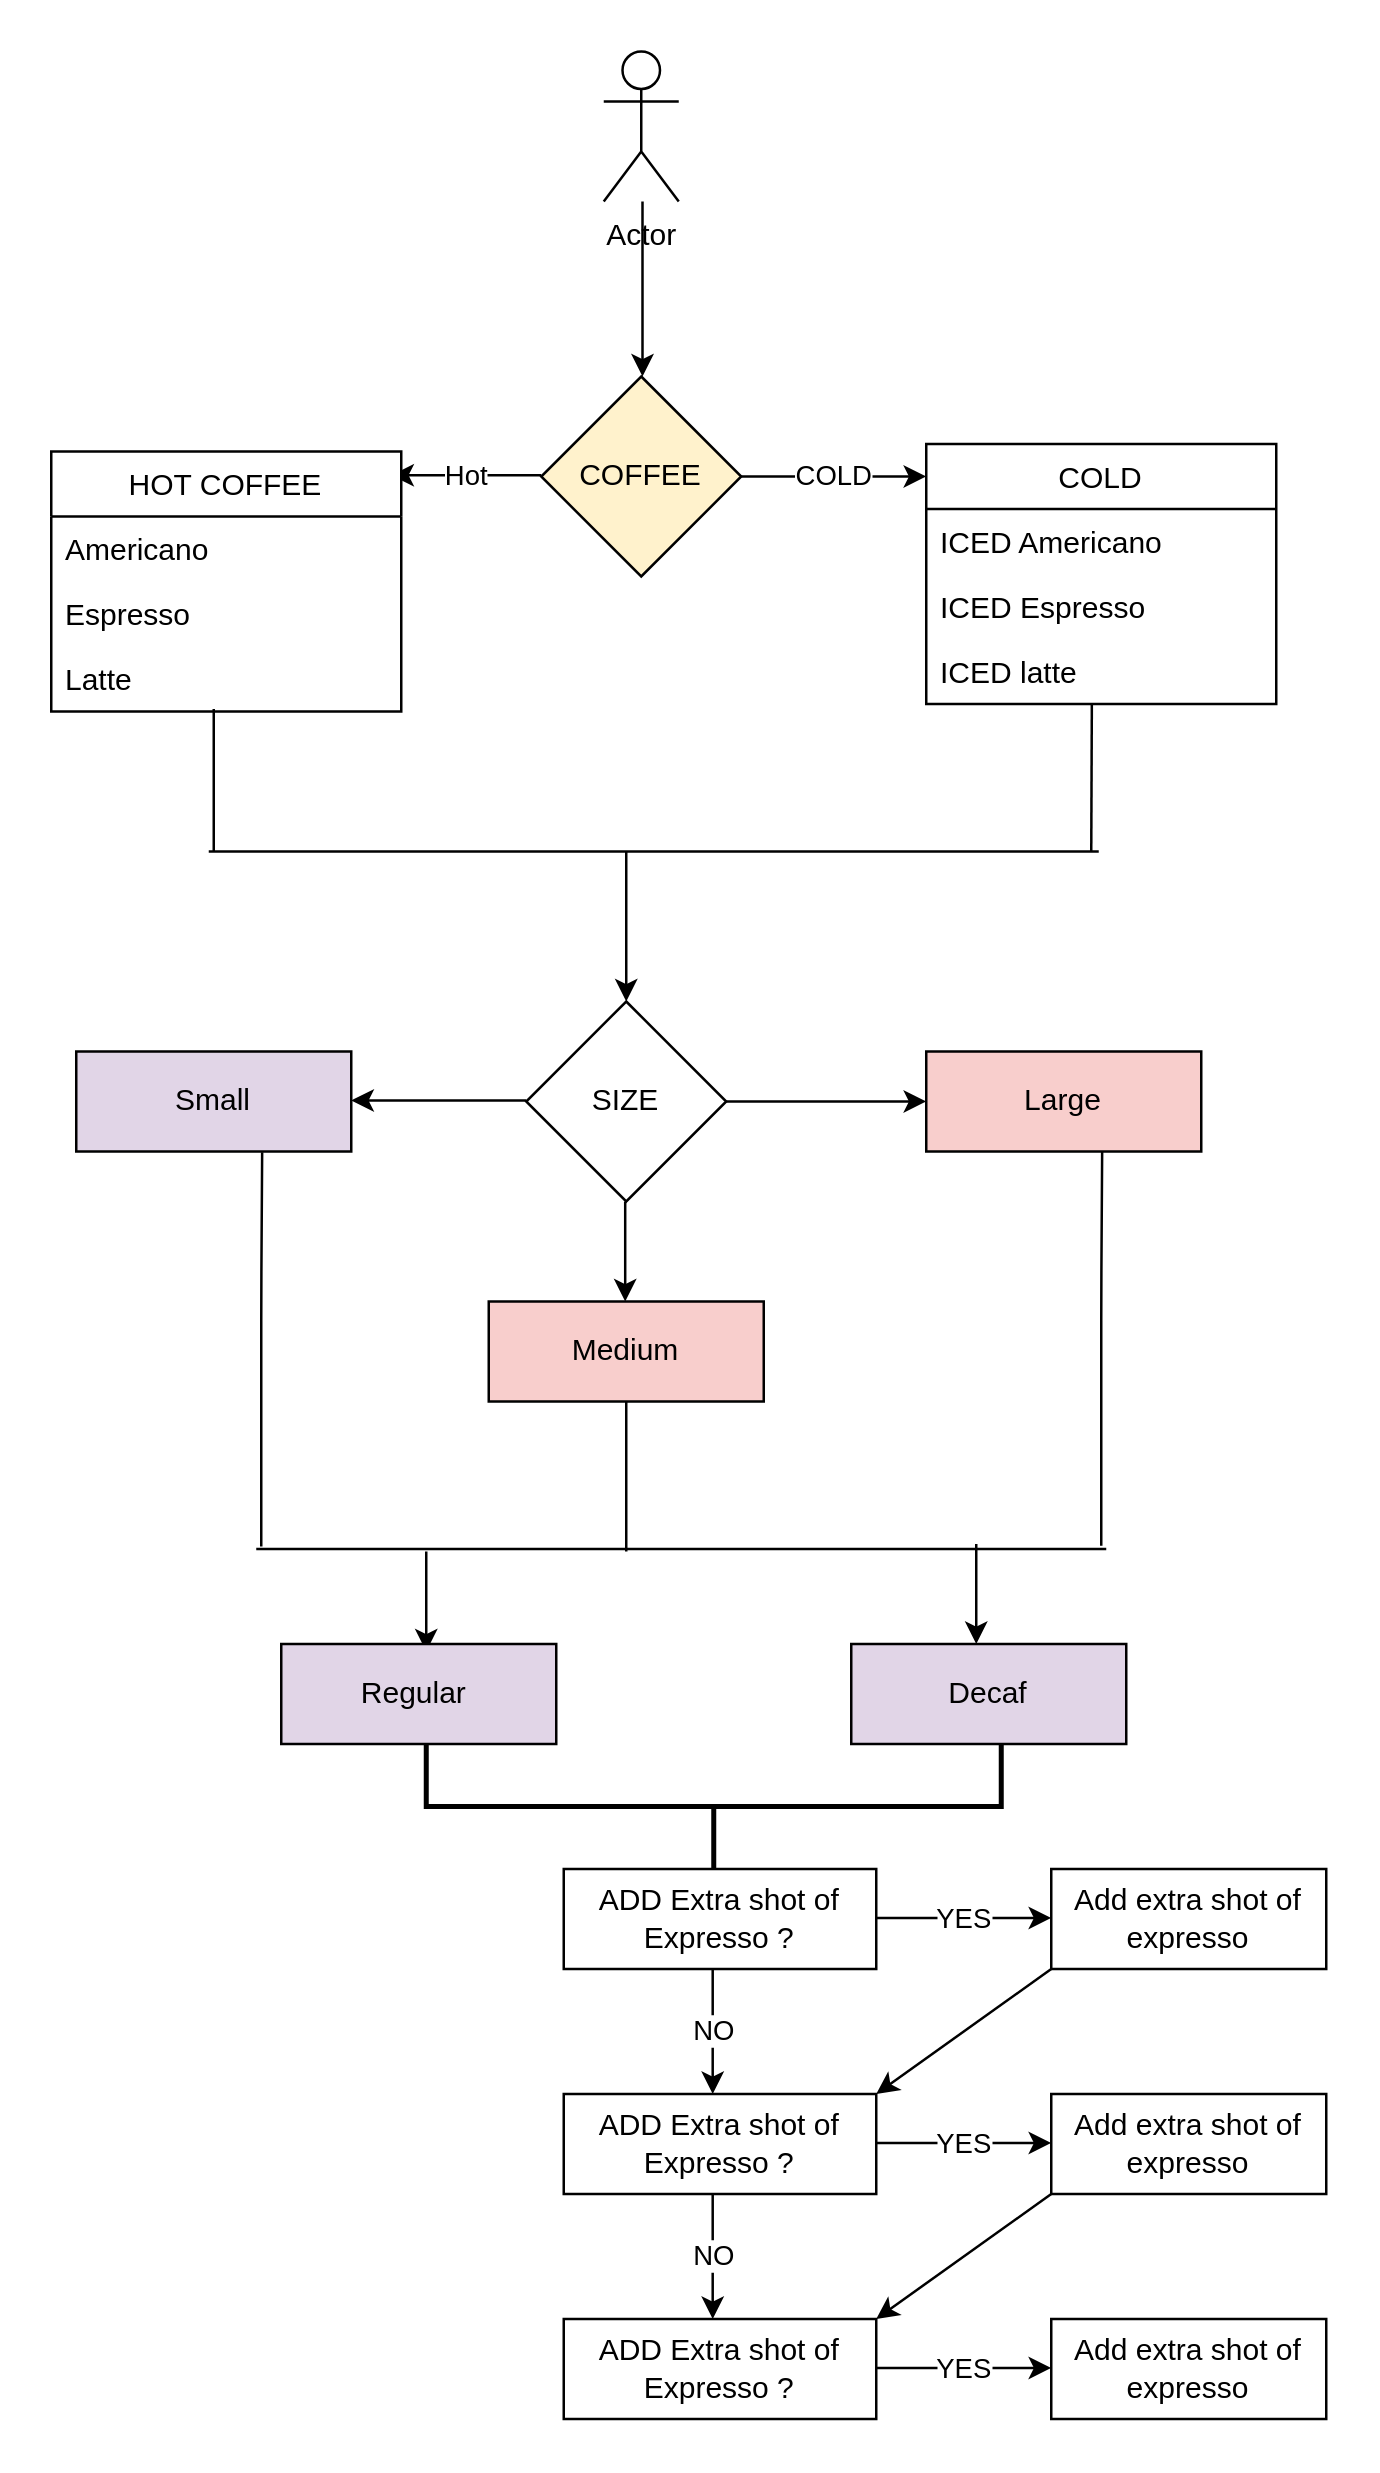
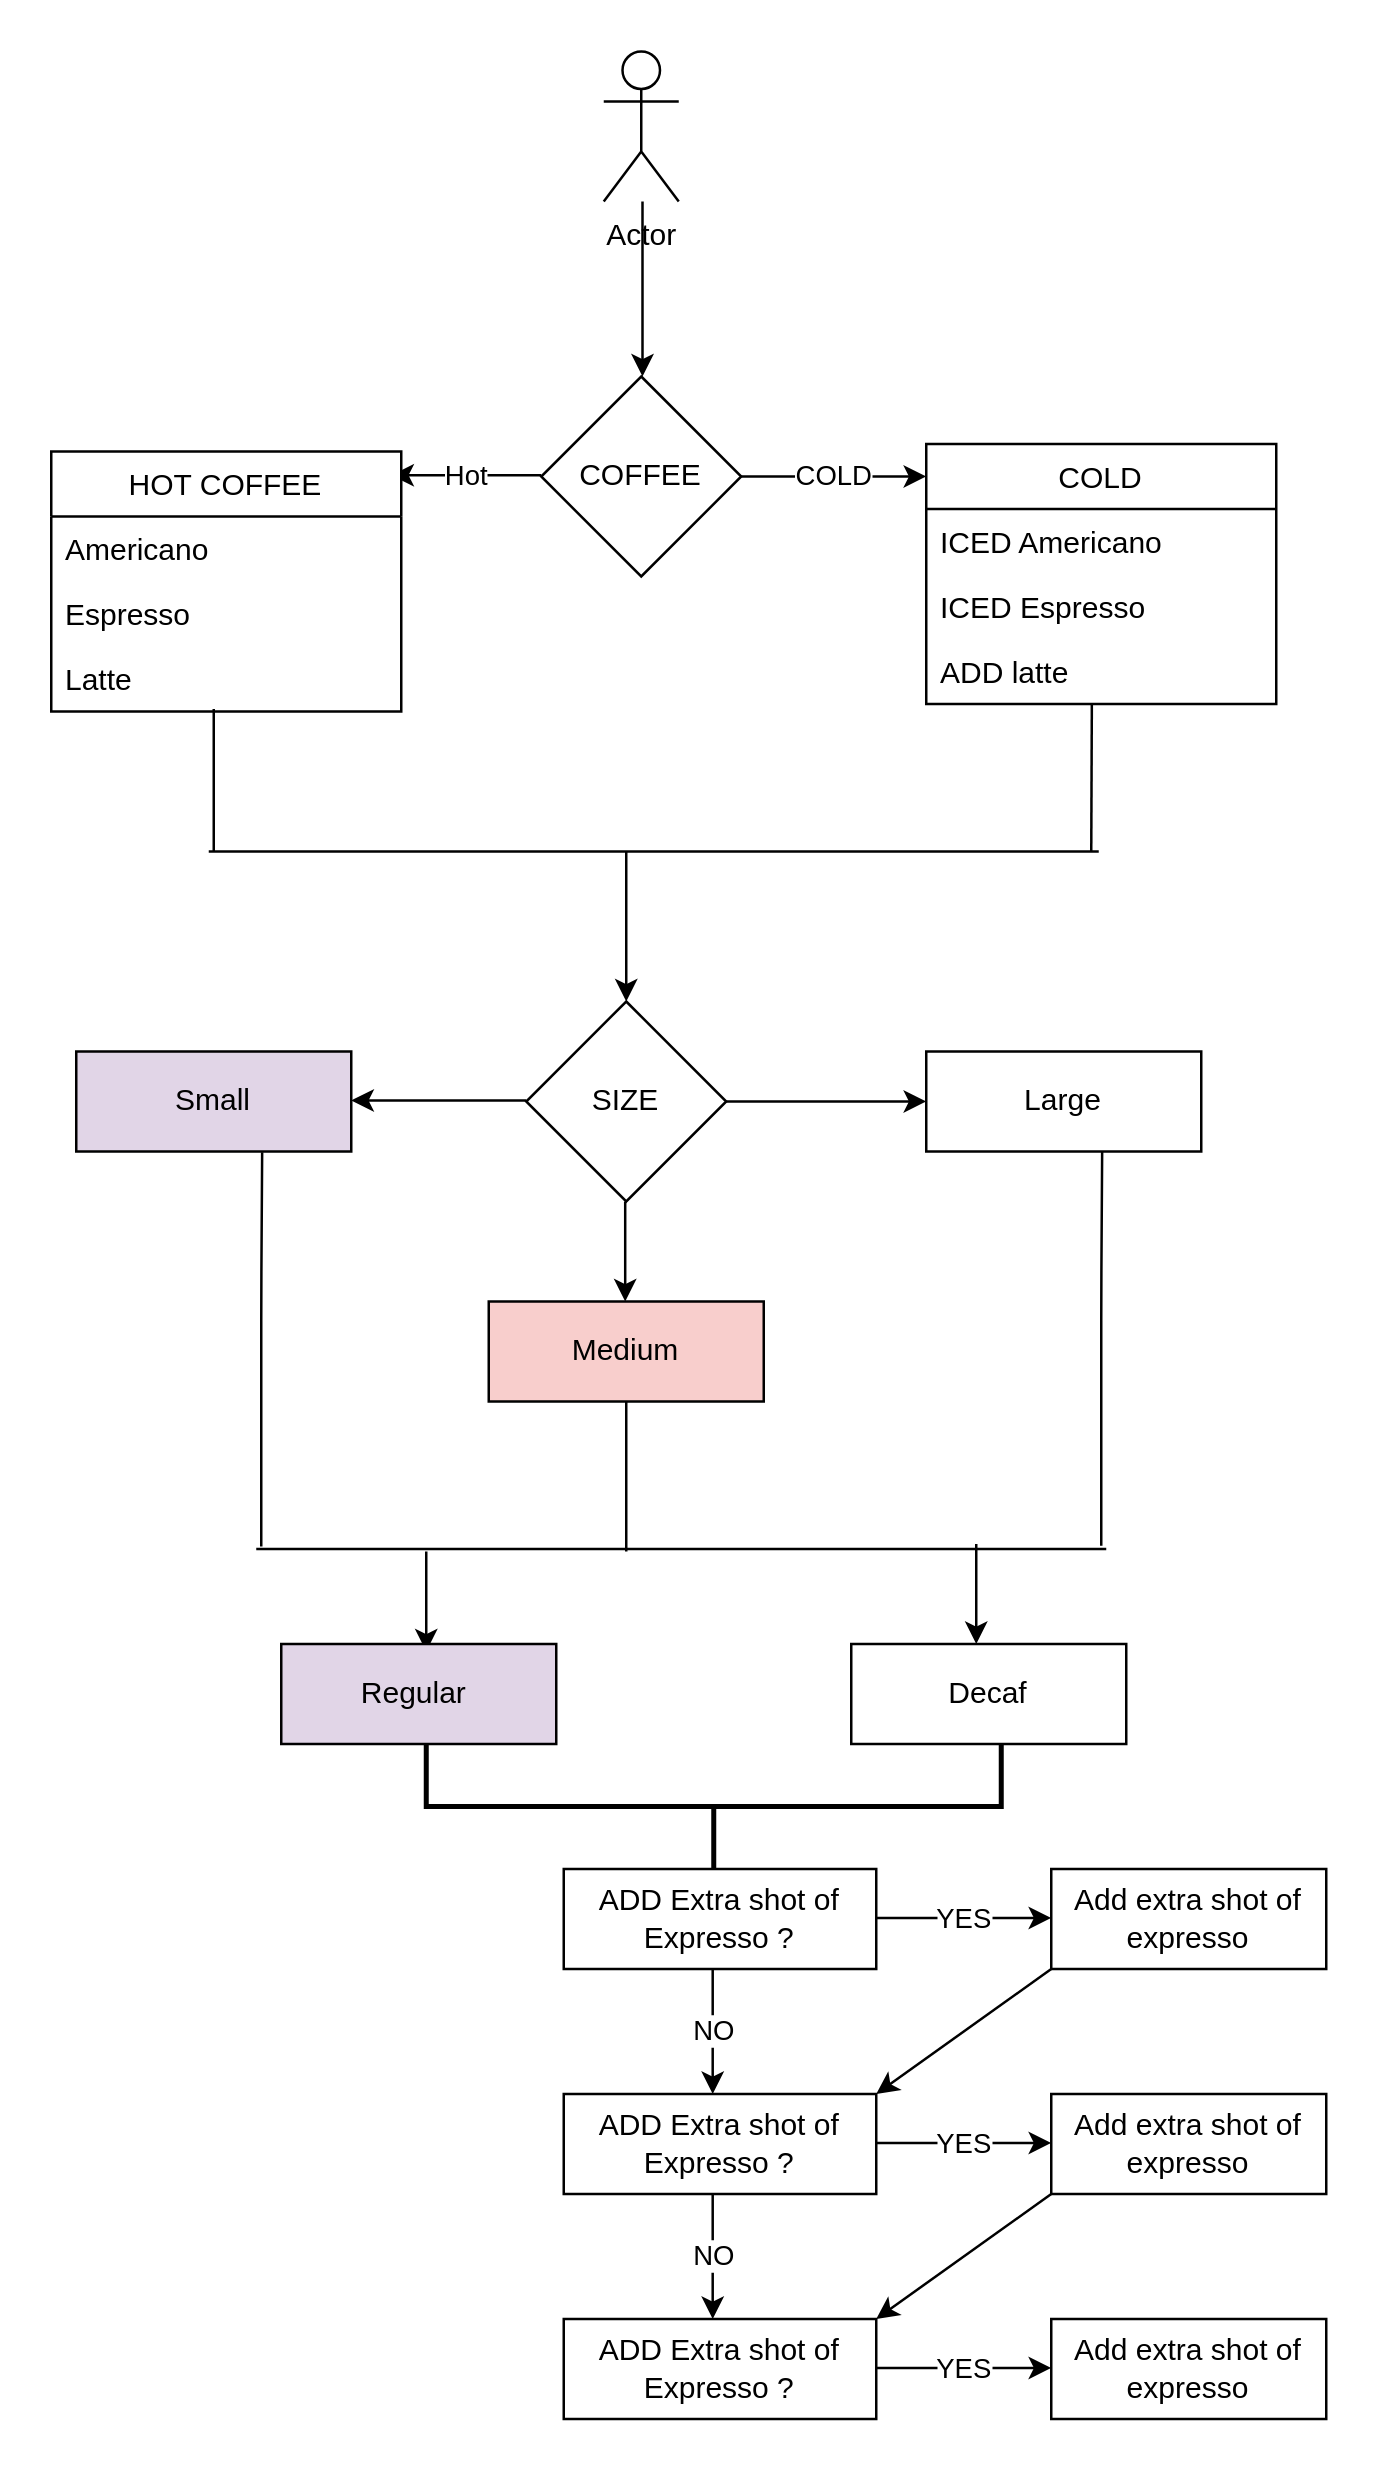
(641, 476) -> (641, 476)
(1016, 673) -> (1008, 673)
(1064, 1101) -> (1064, 1101)
(989, 1694) -> (989, 1694)
